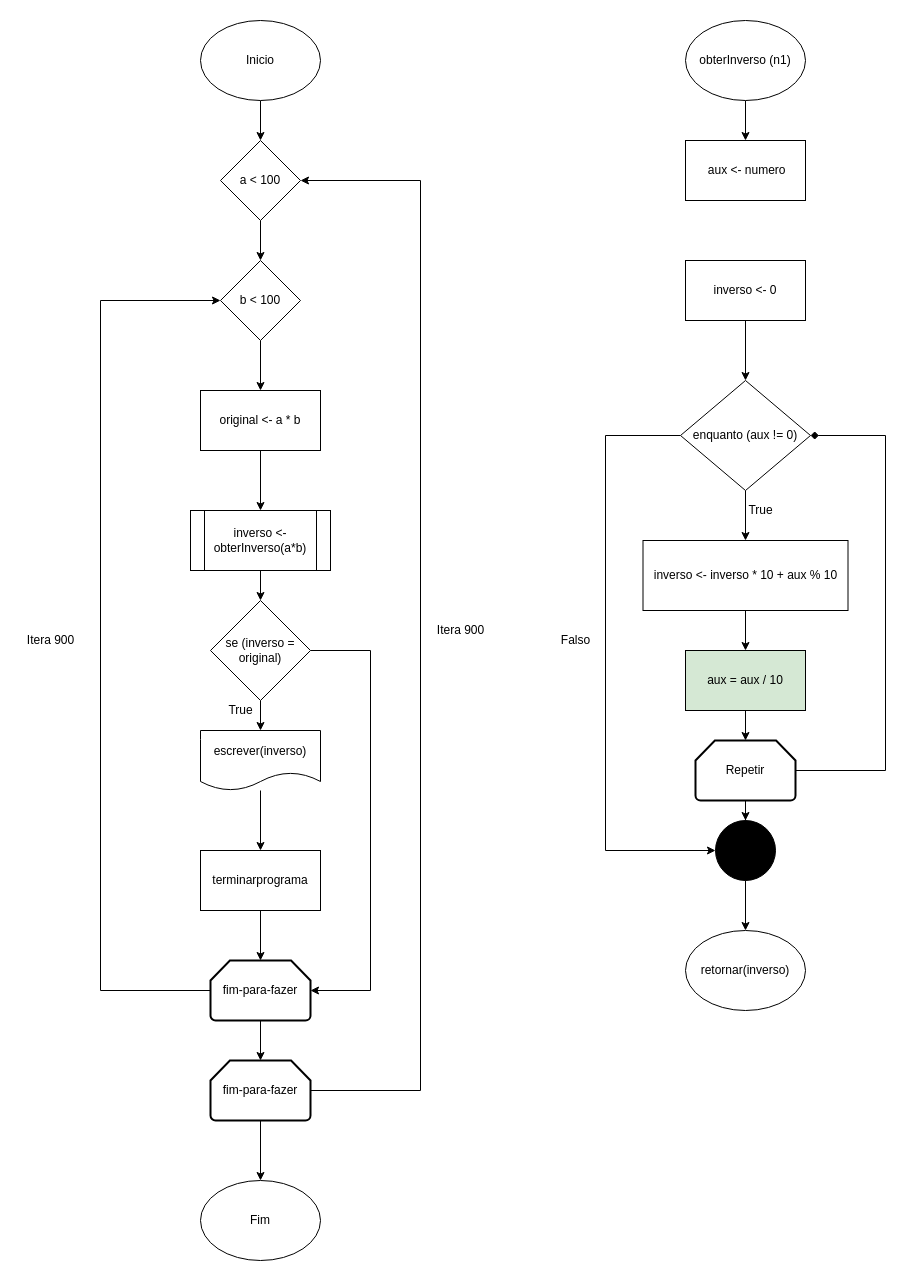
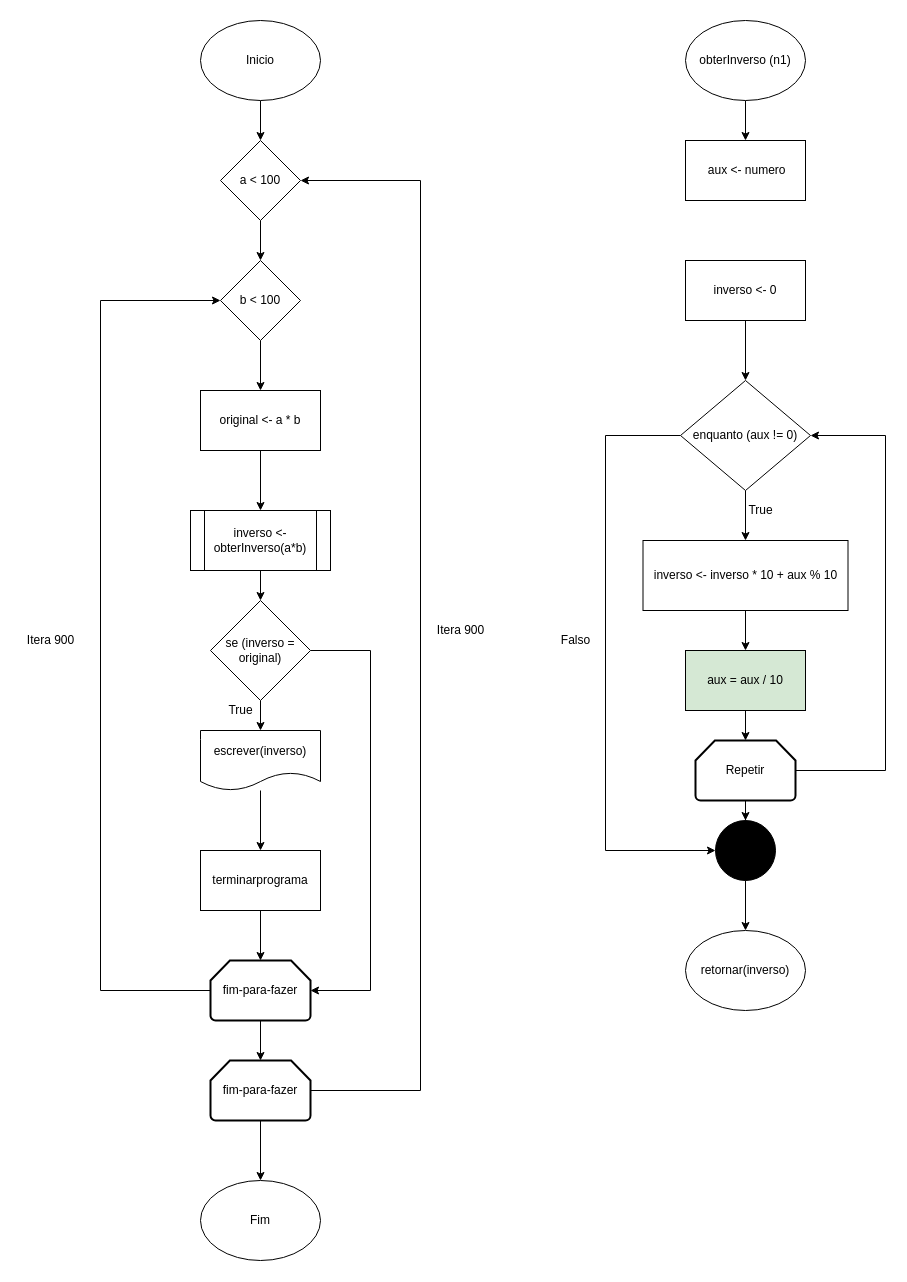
(819, 436) -> (819, 436)
